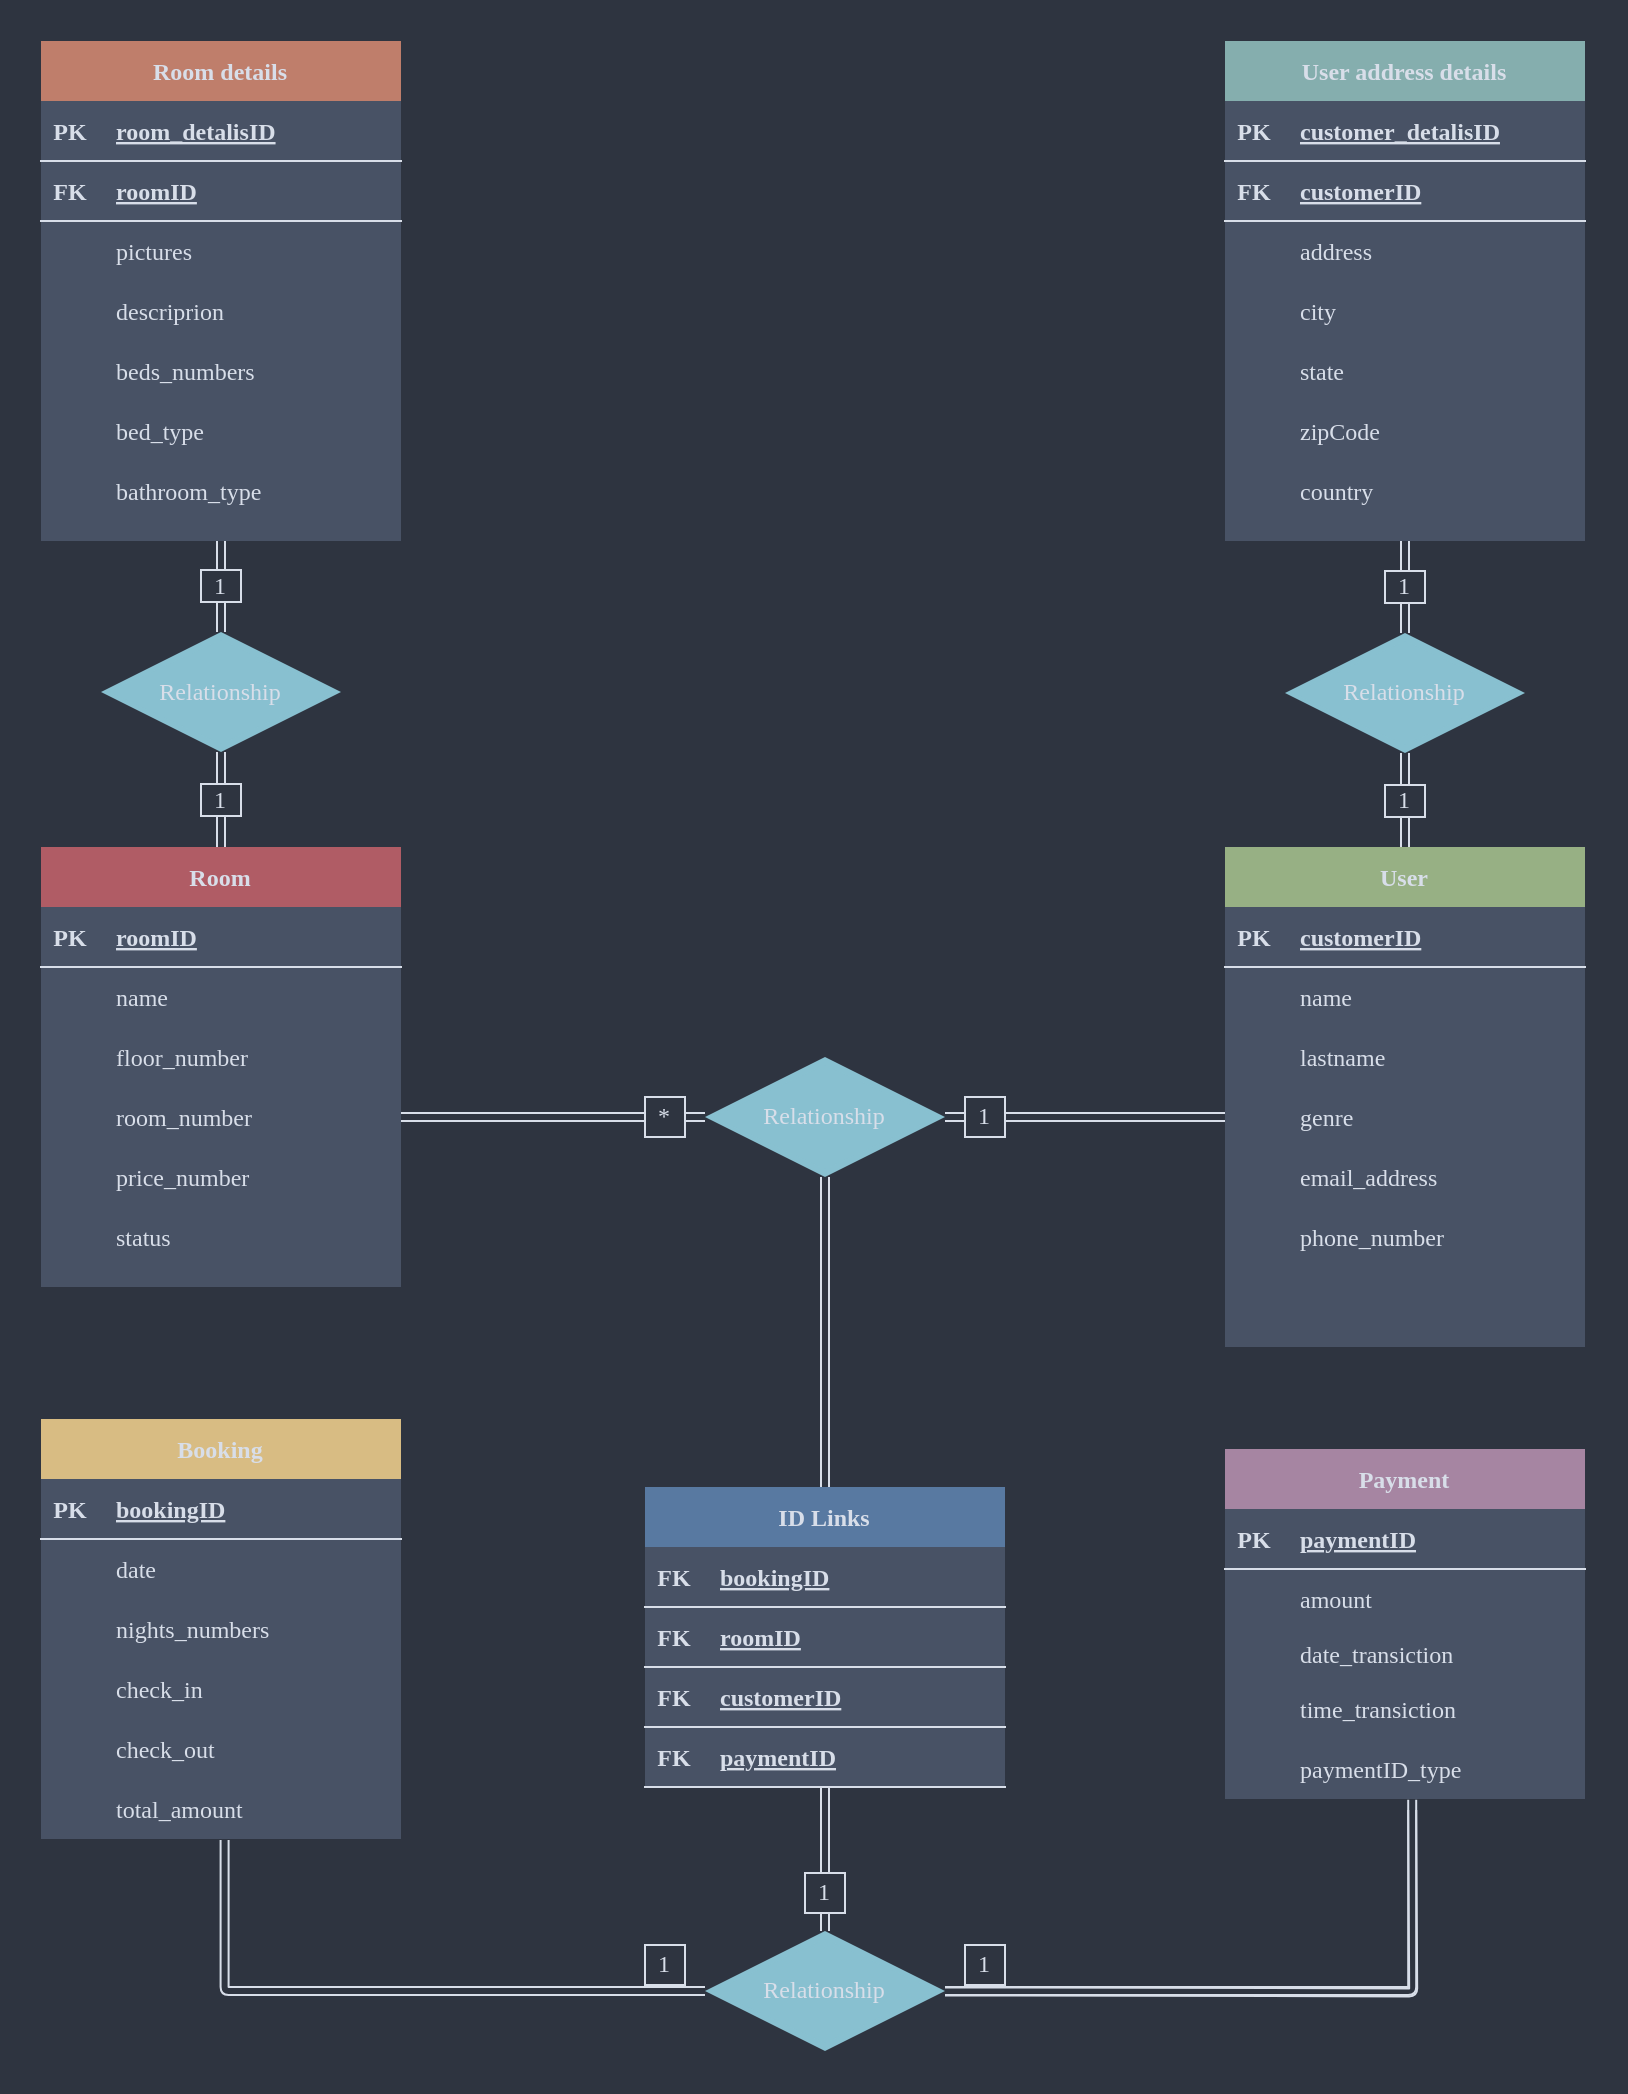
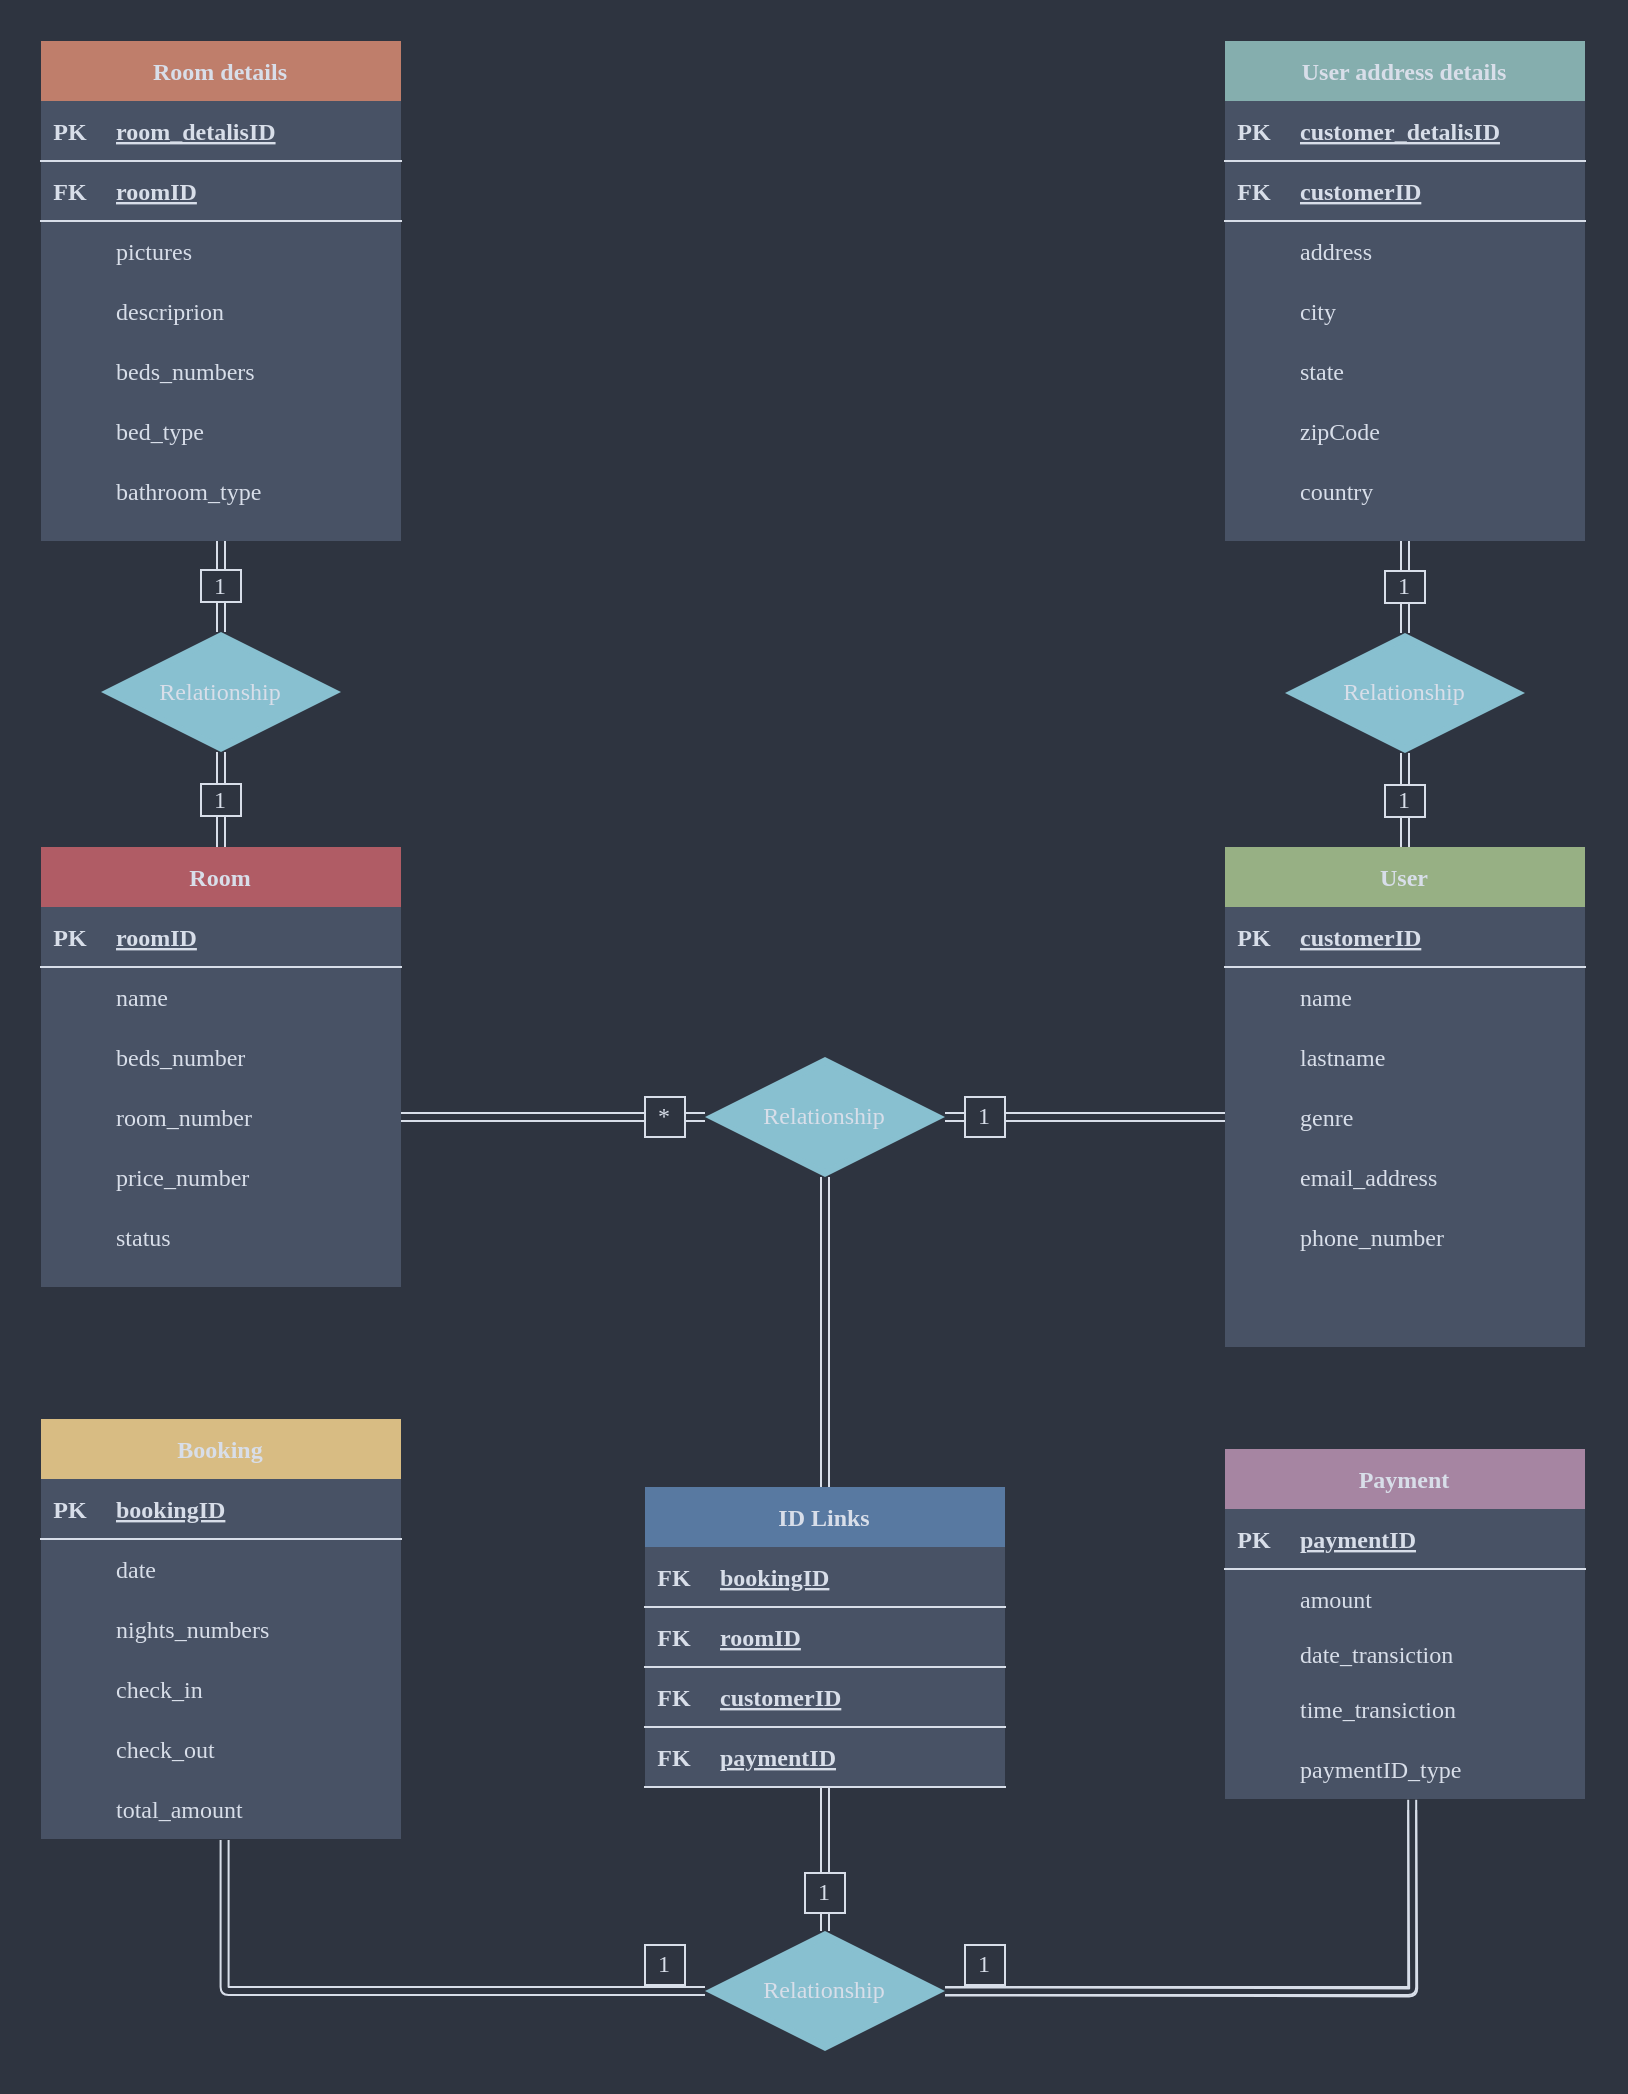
(194, 1058) -> (190, 1058)
